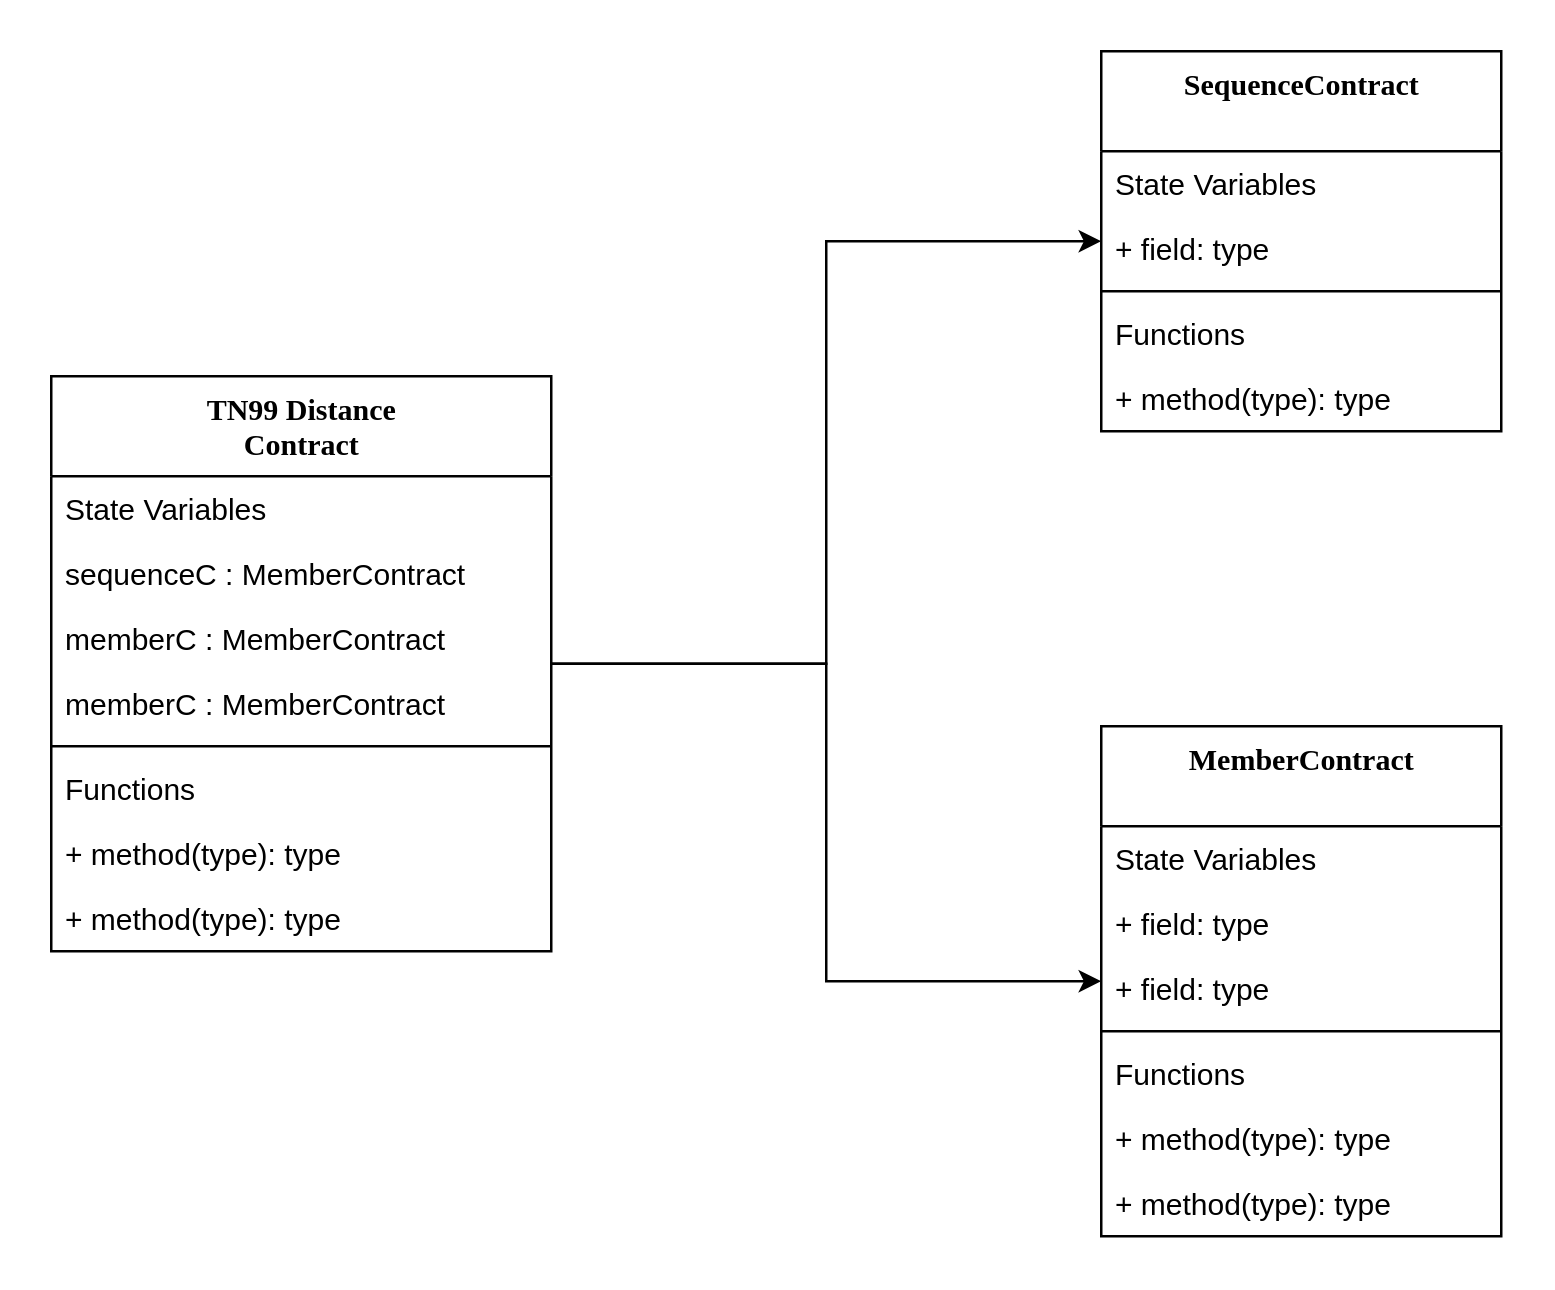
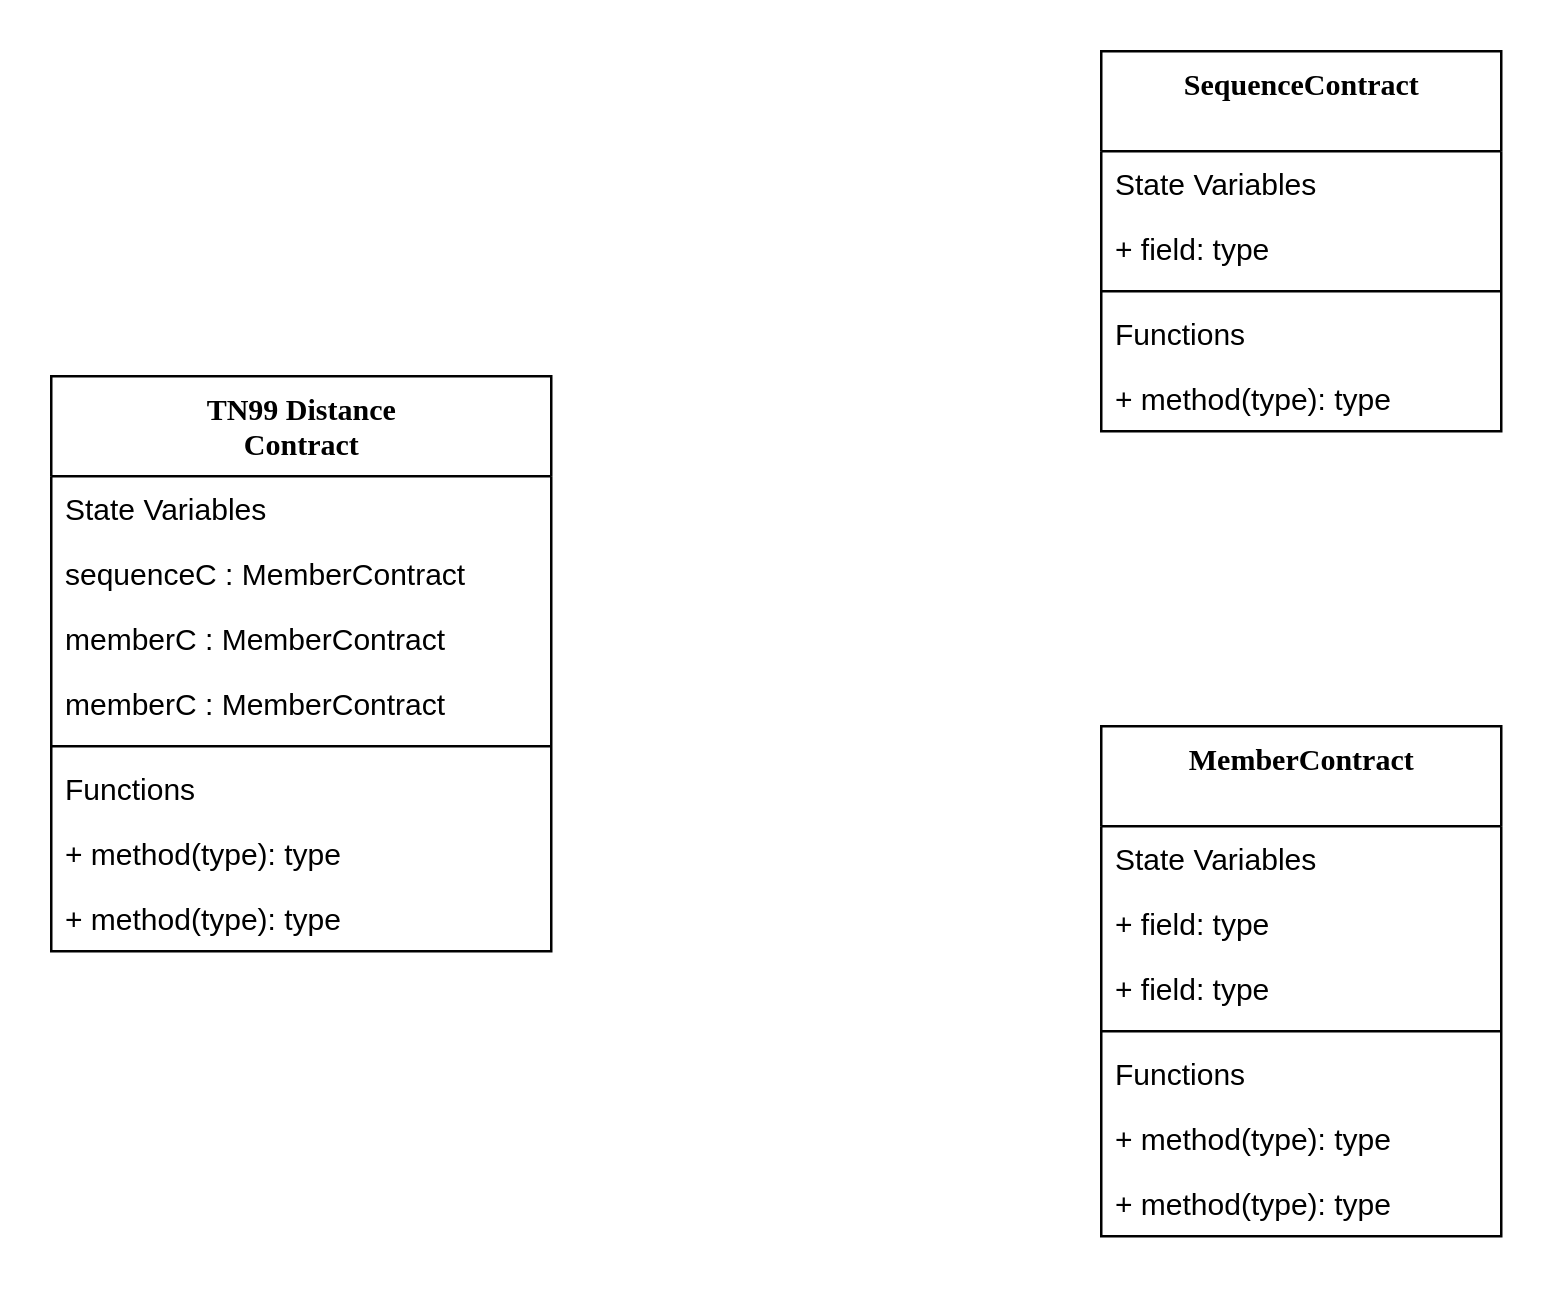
(826, 320) -> none
(826, 954) -> none
